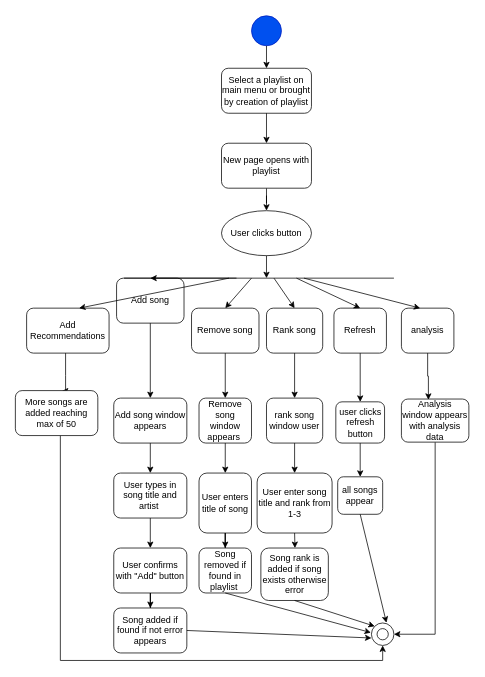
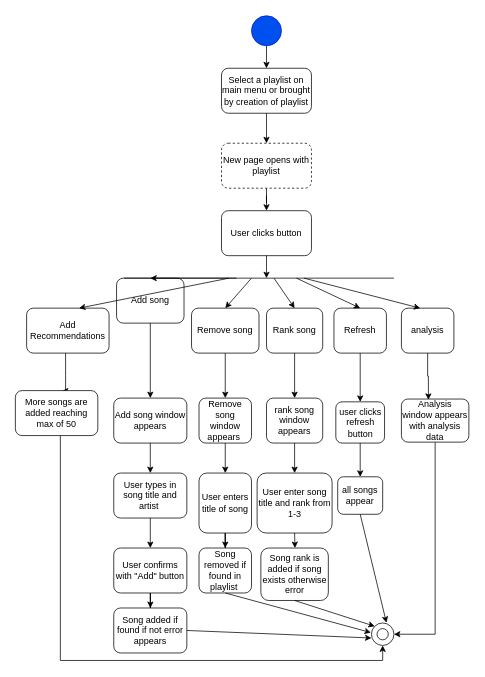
(267, 165) -> (267, 165)
(267, 233) -> (267, 233)
(295, 420) -> (295, 420)
